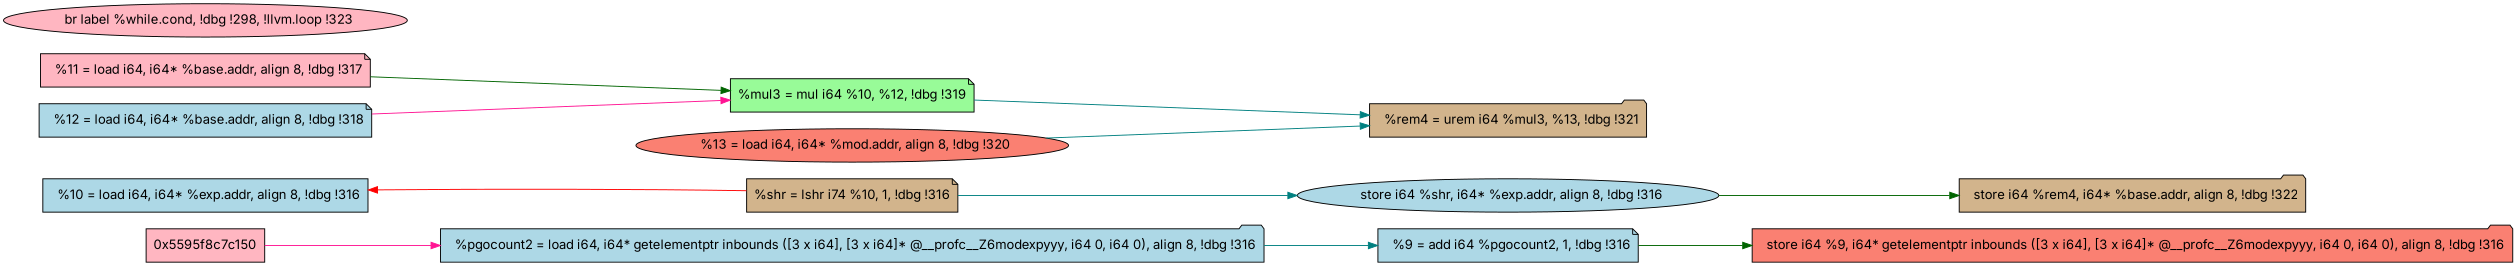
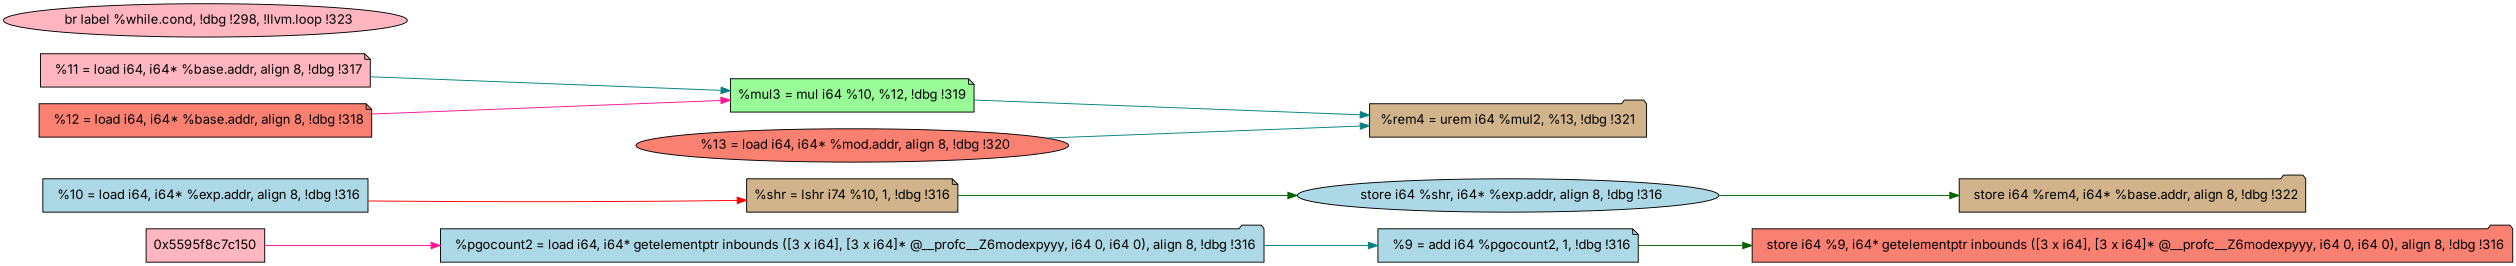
(546, 84) -> (546, 84)
(205, 120) -> (205, 120)
(1508, 120) -> (1508, 120)
(562, 189) -> (553, 202)
(1123, 195) -> (1123, 195)
